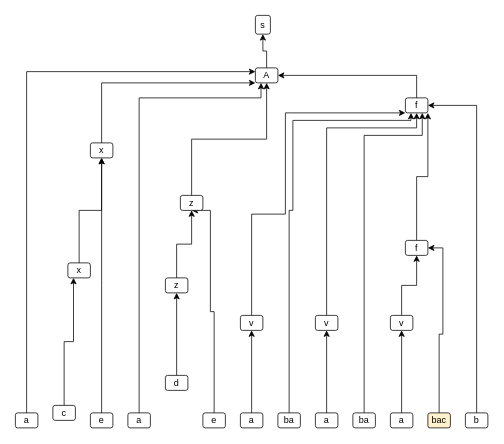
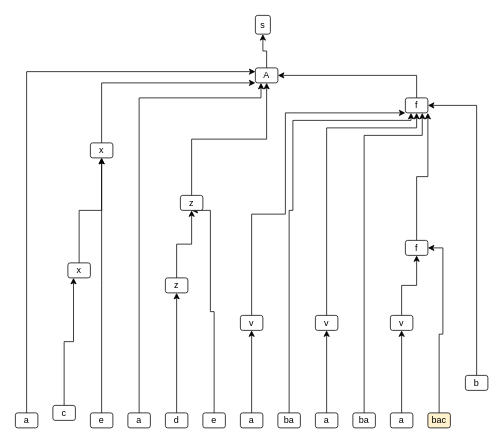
(177, 383) -> (177, 420)
(477, 420) -> (477, 383)
